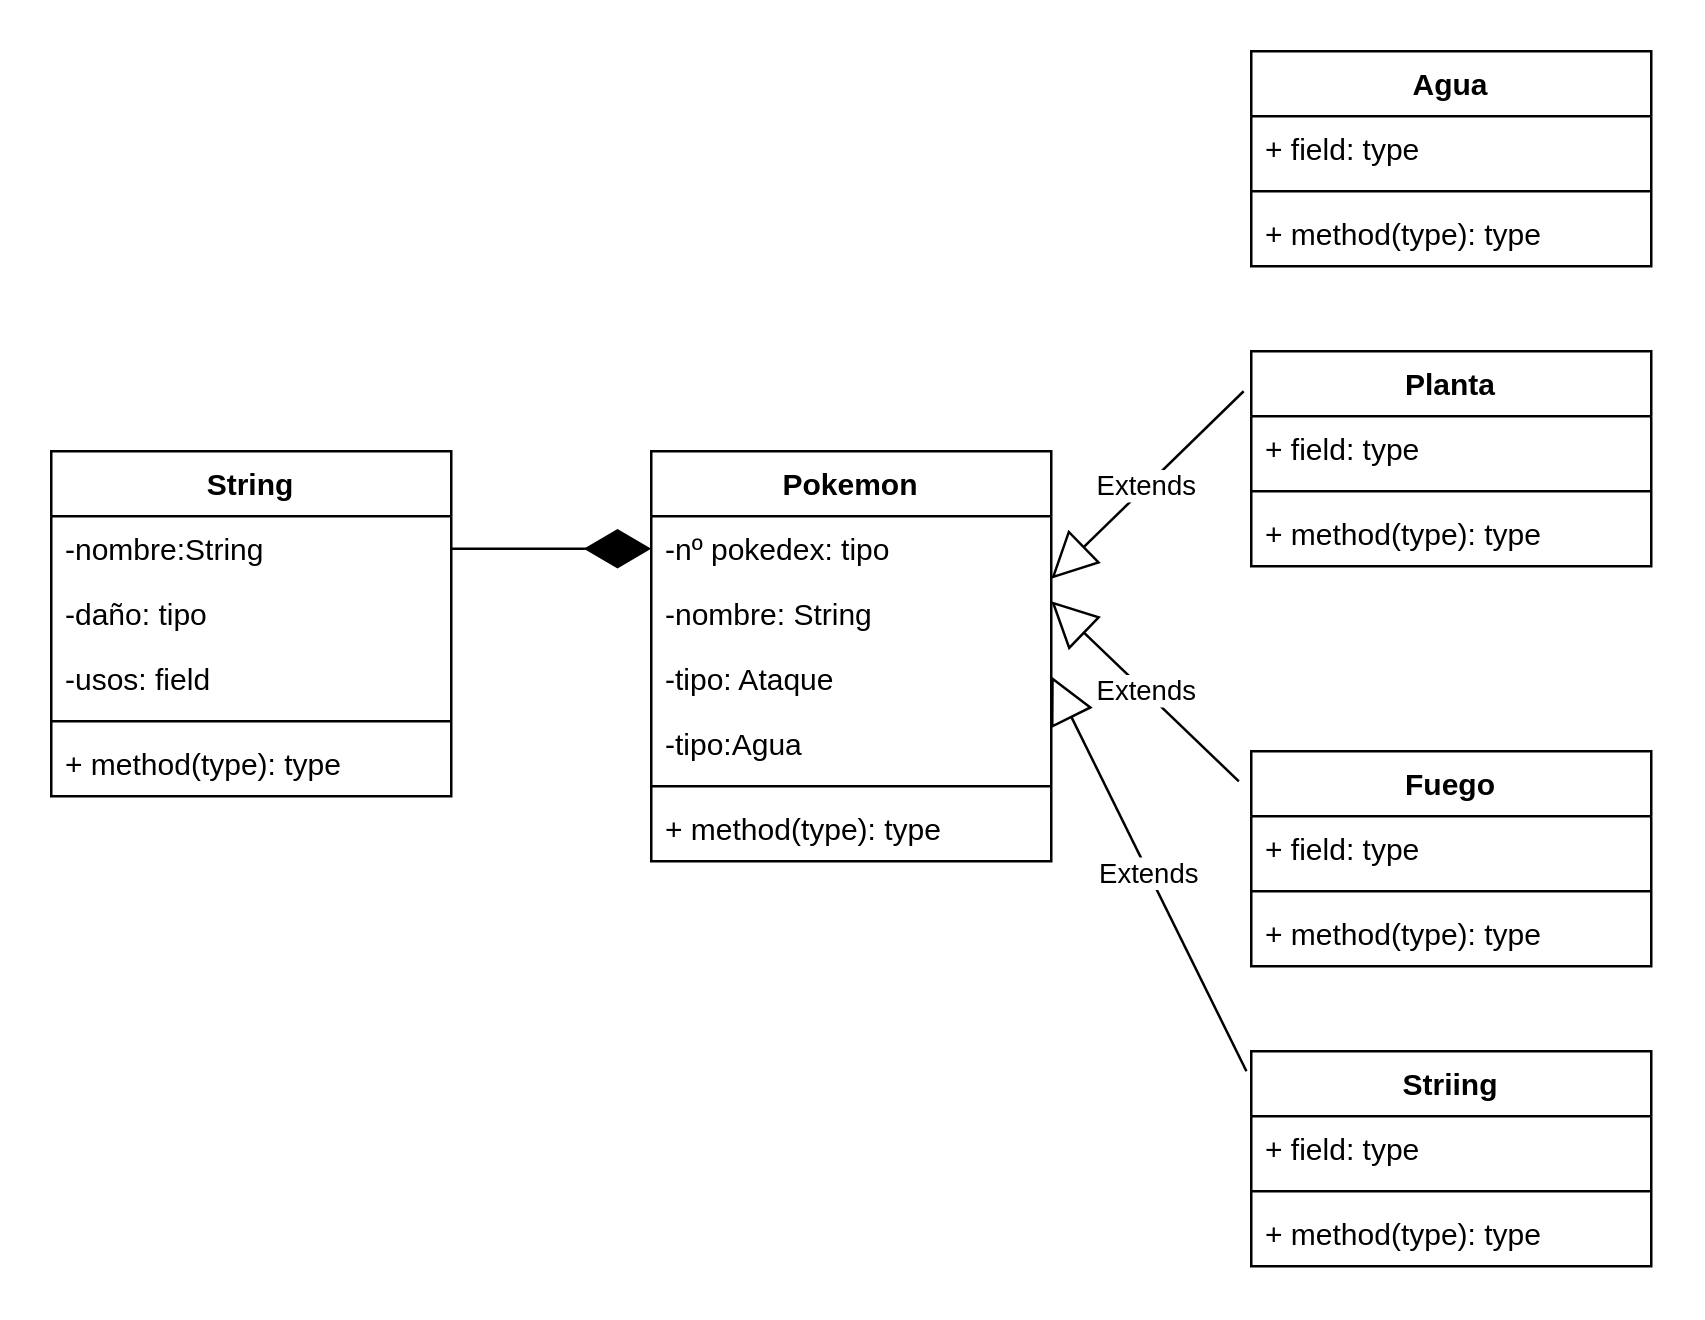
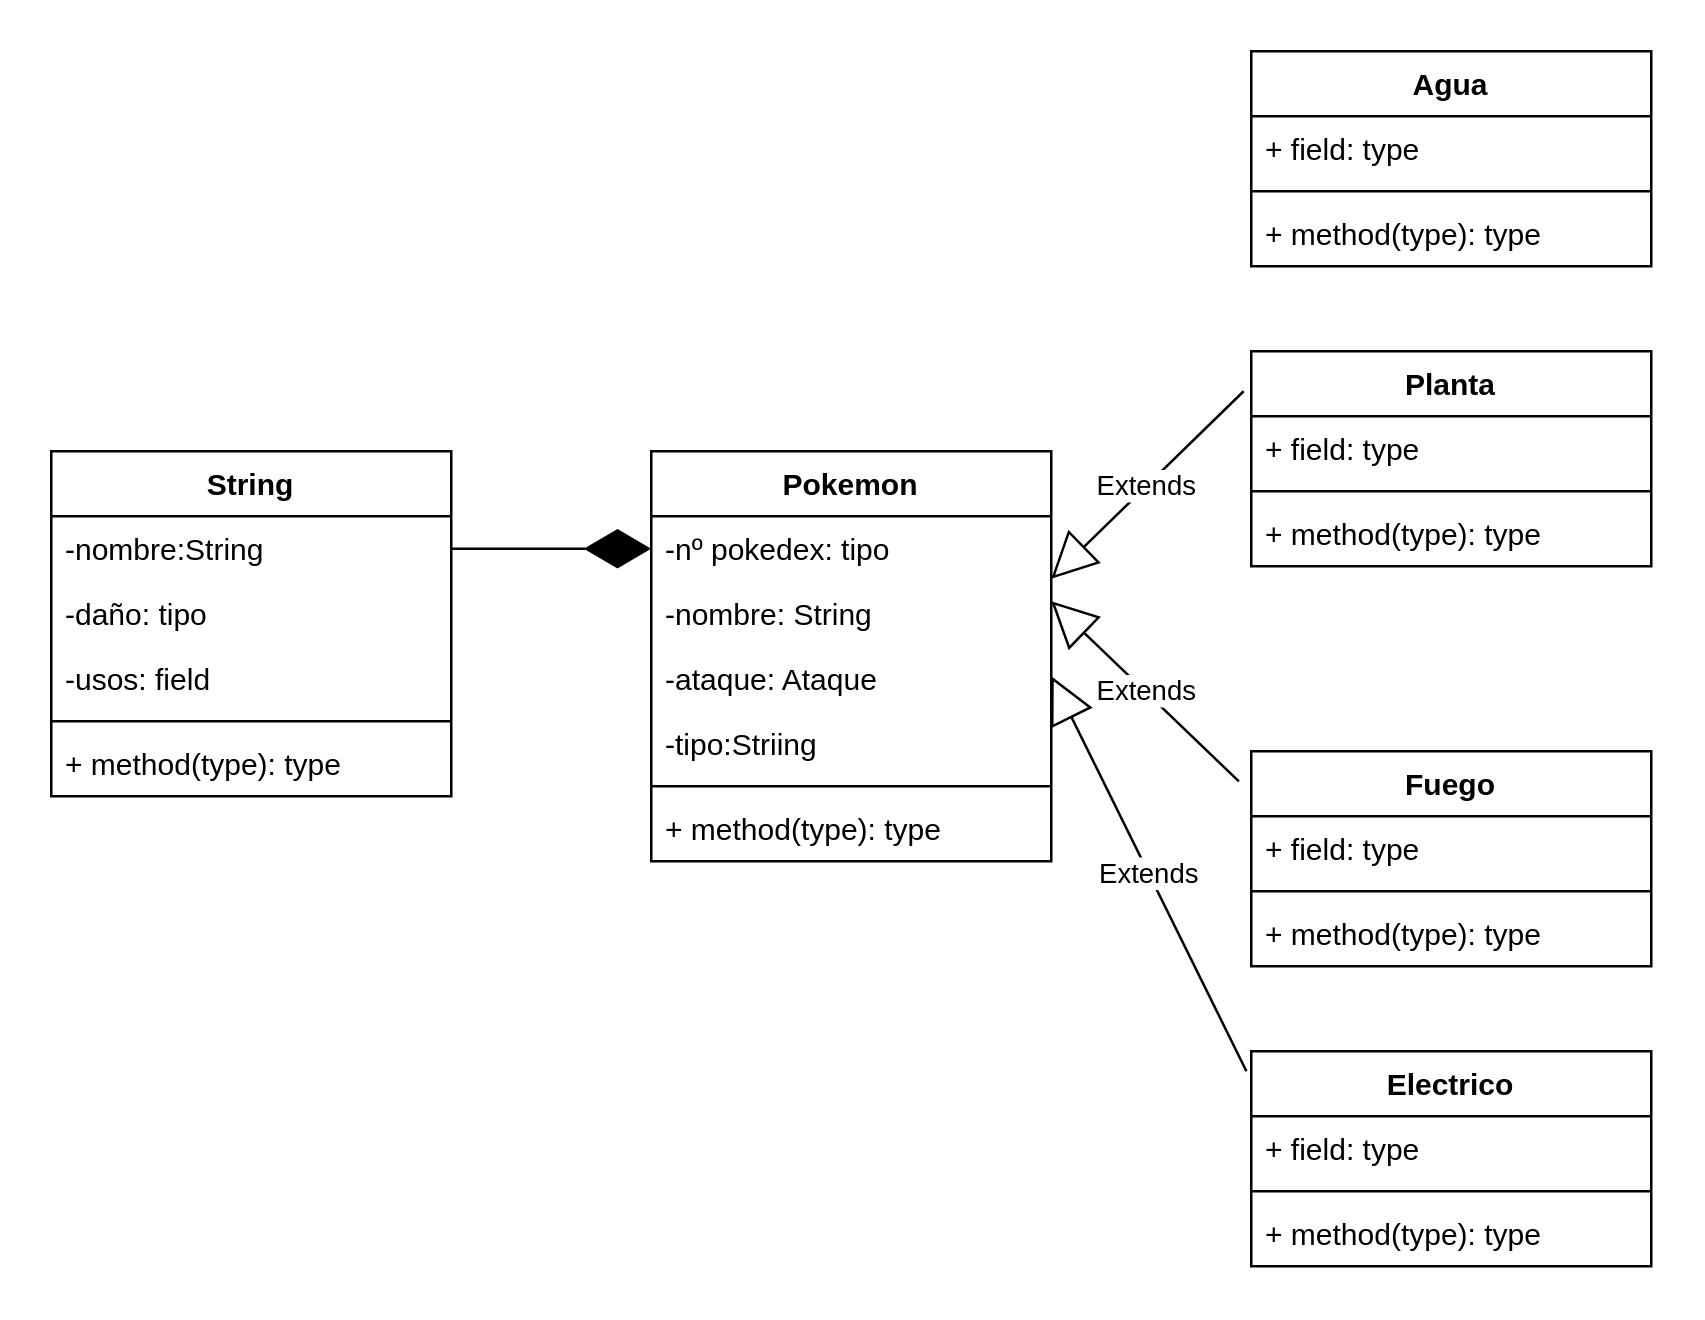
(763, 680) -> (783, 680)
(741, 745) -> (759, 745)
(1450, 1085) -> (1450, 1085)
